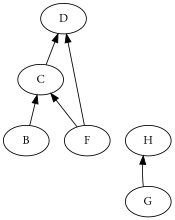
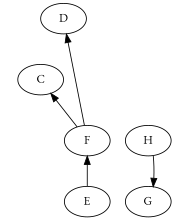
(51, 53) -> none
(26, 141) -> none
(143, 176) -> (154, 167)
none -> (87, 202)
